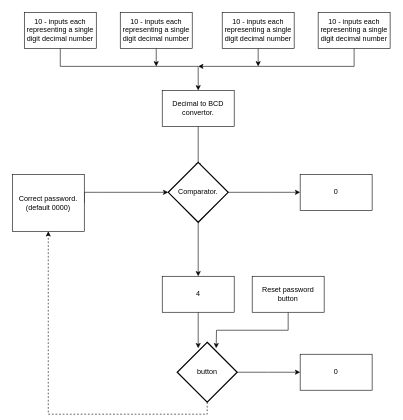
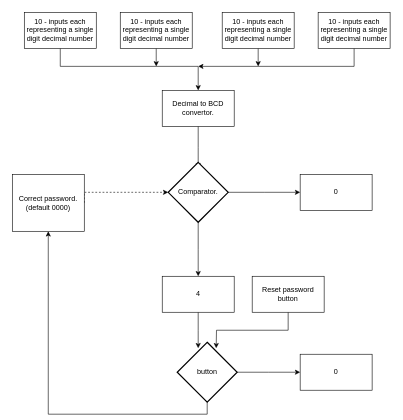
(123, 192) -> (123, 192)
(48, 410) -> (48, 410)
